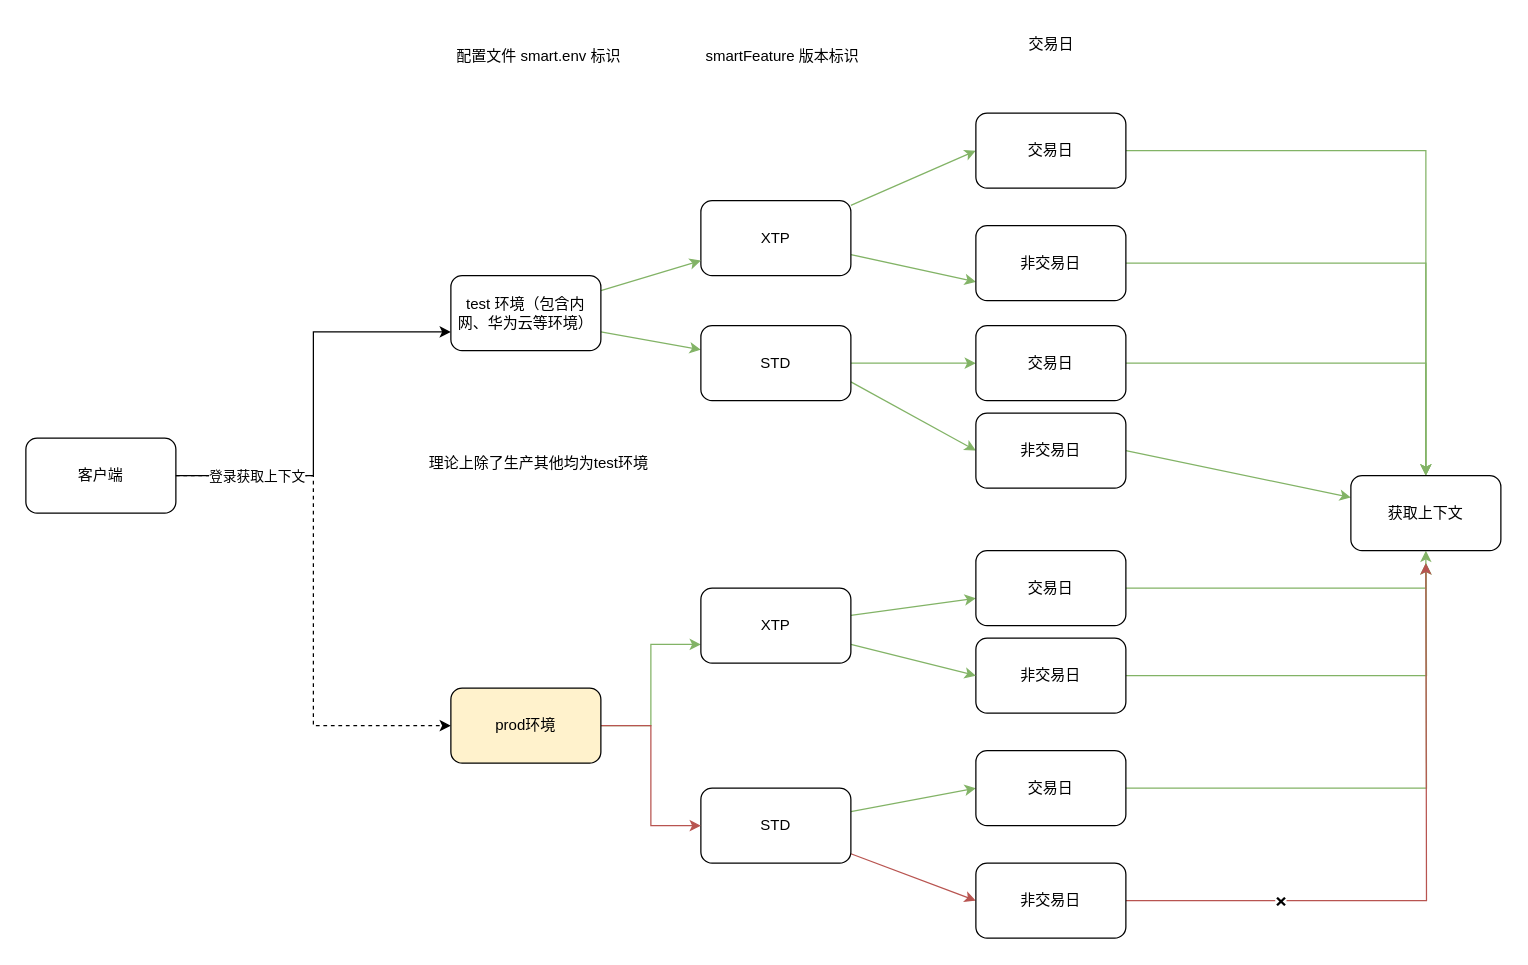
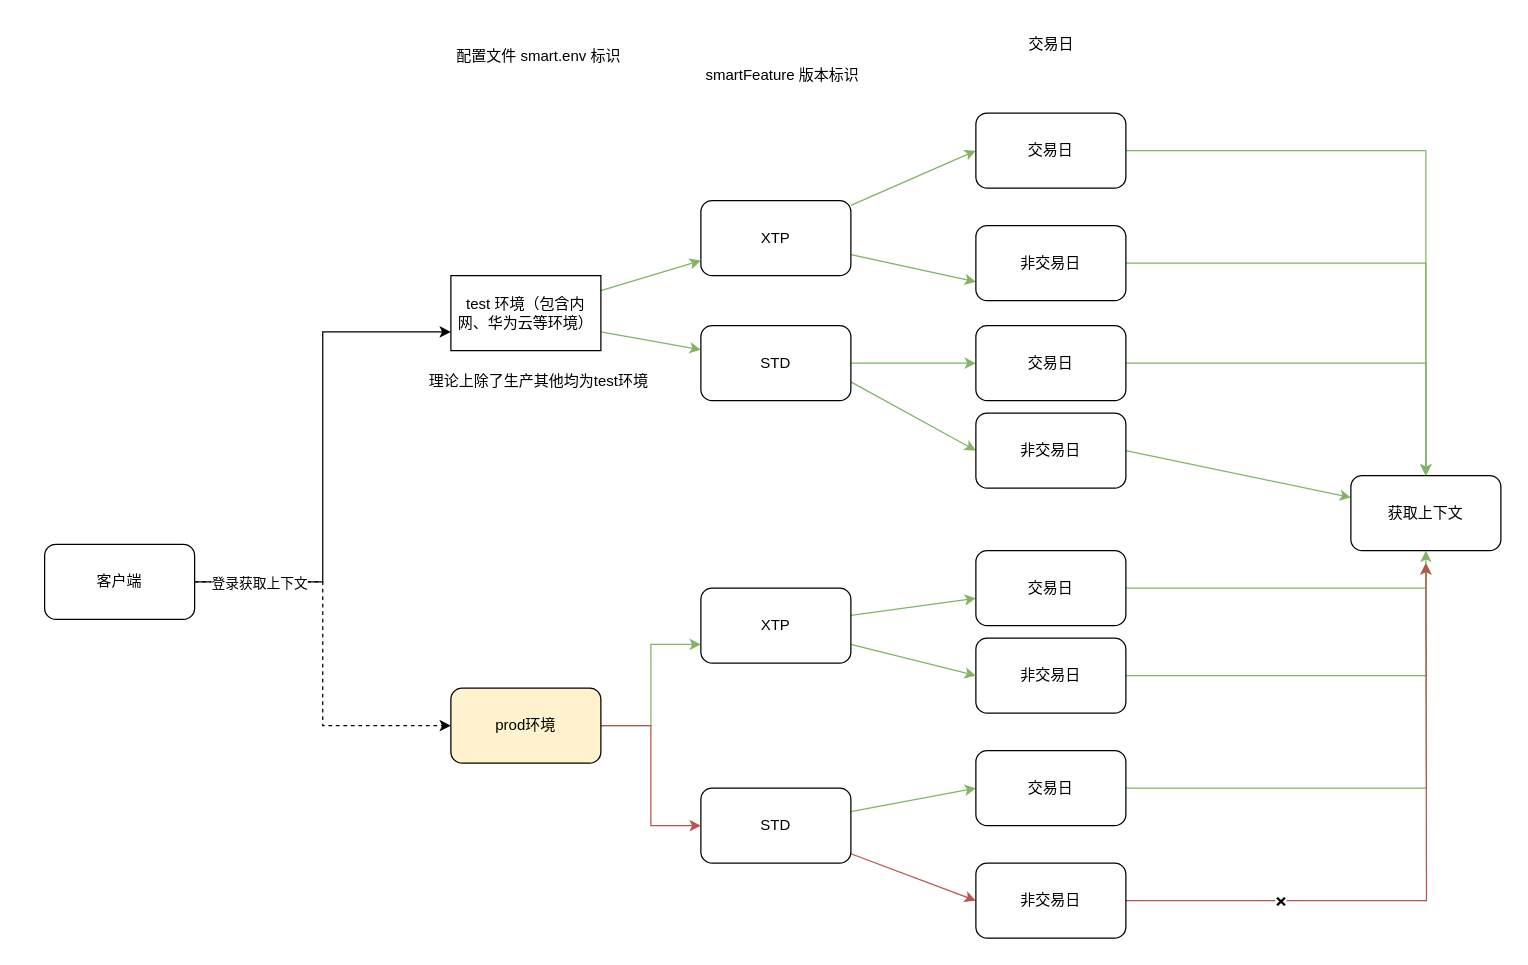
(782, 57) -> (782, 76)
(526, 313) -> (526, 313)
(538, 463) -> (538, 382)
(101, 476) -> (119, 582)
